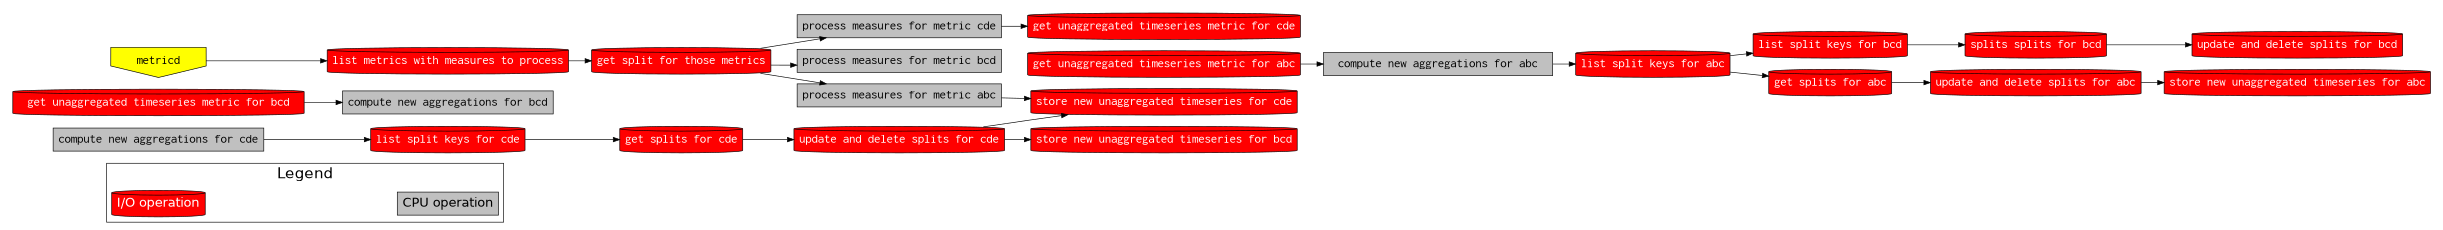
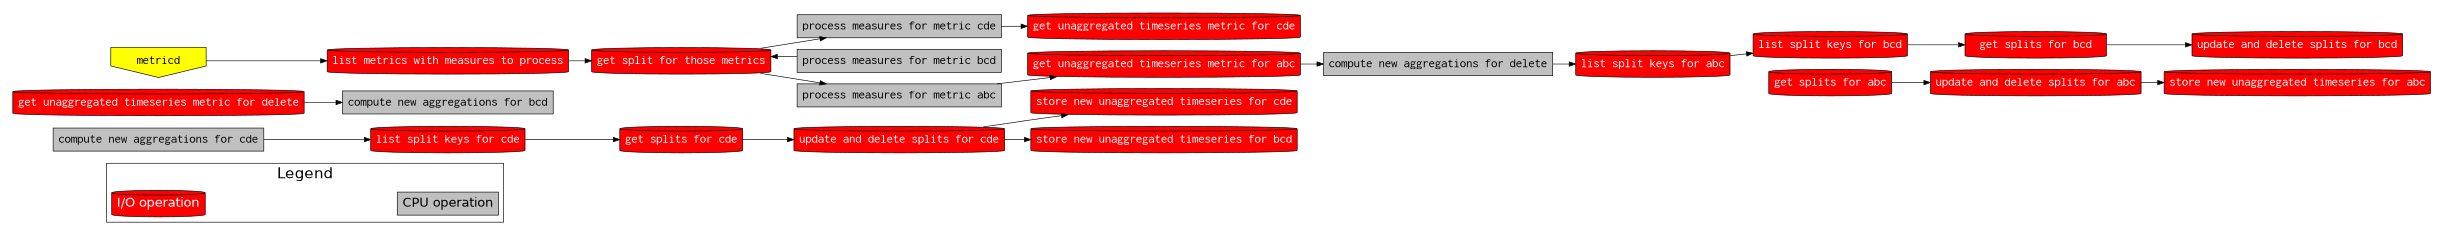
(2036, 45) -> (2036, 45)
(1438, 64) -> (1438, 64)
(781, 65) -> (787, 57)
(1746, 74) -> none
(1013, 98) -> (1023, 81)
(158, 102) -> (158, 102)
